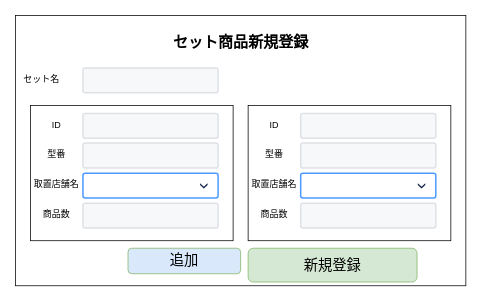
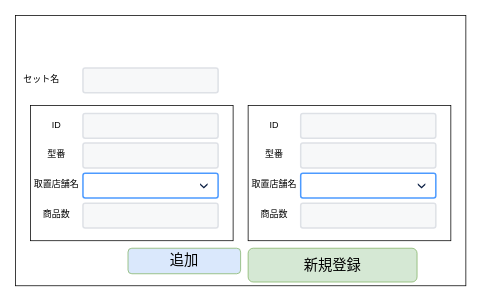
(240, 42) -> none
